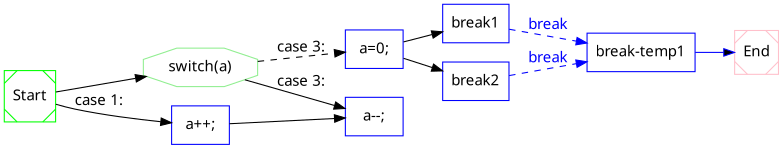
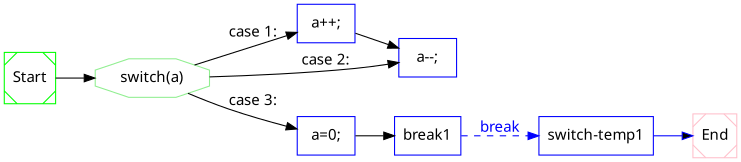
(641, 52) -> (596, 136)
(296, 57) -> (237, 112)
(476, 81) -> none
(302, 82) -> (326, 60)
(108, 115) -> (241, 50)
